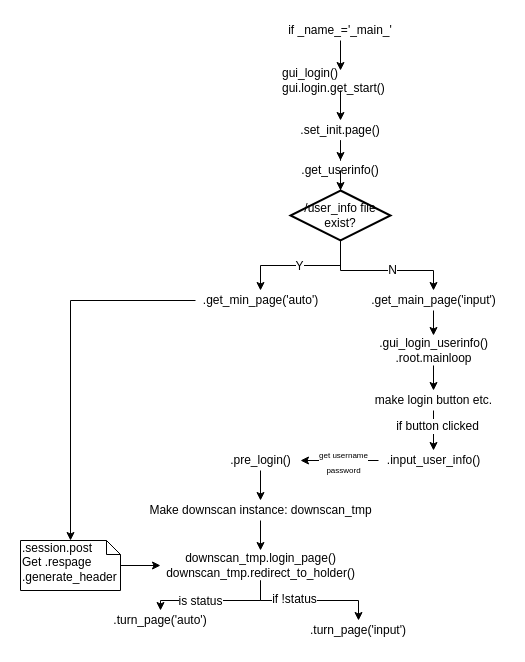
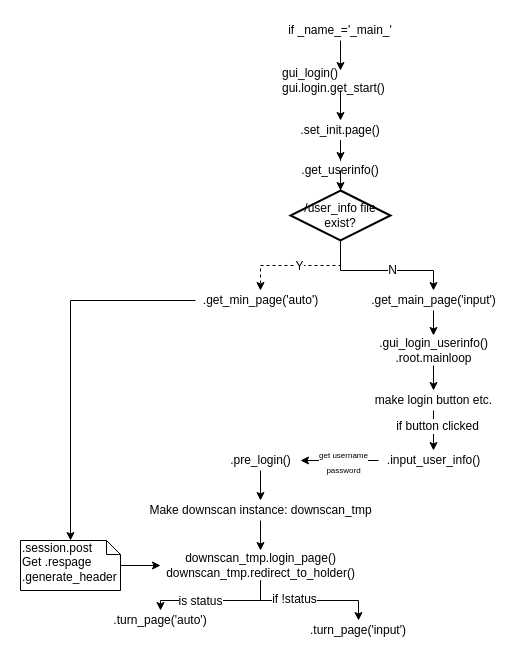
(292, 266) -> (292, 266)
